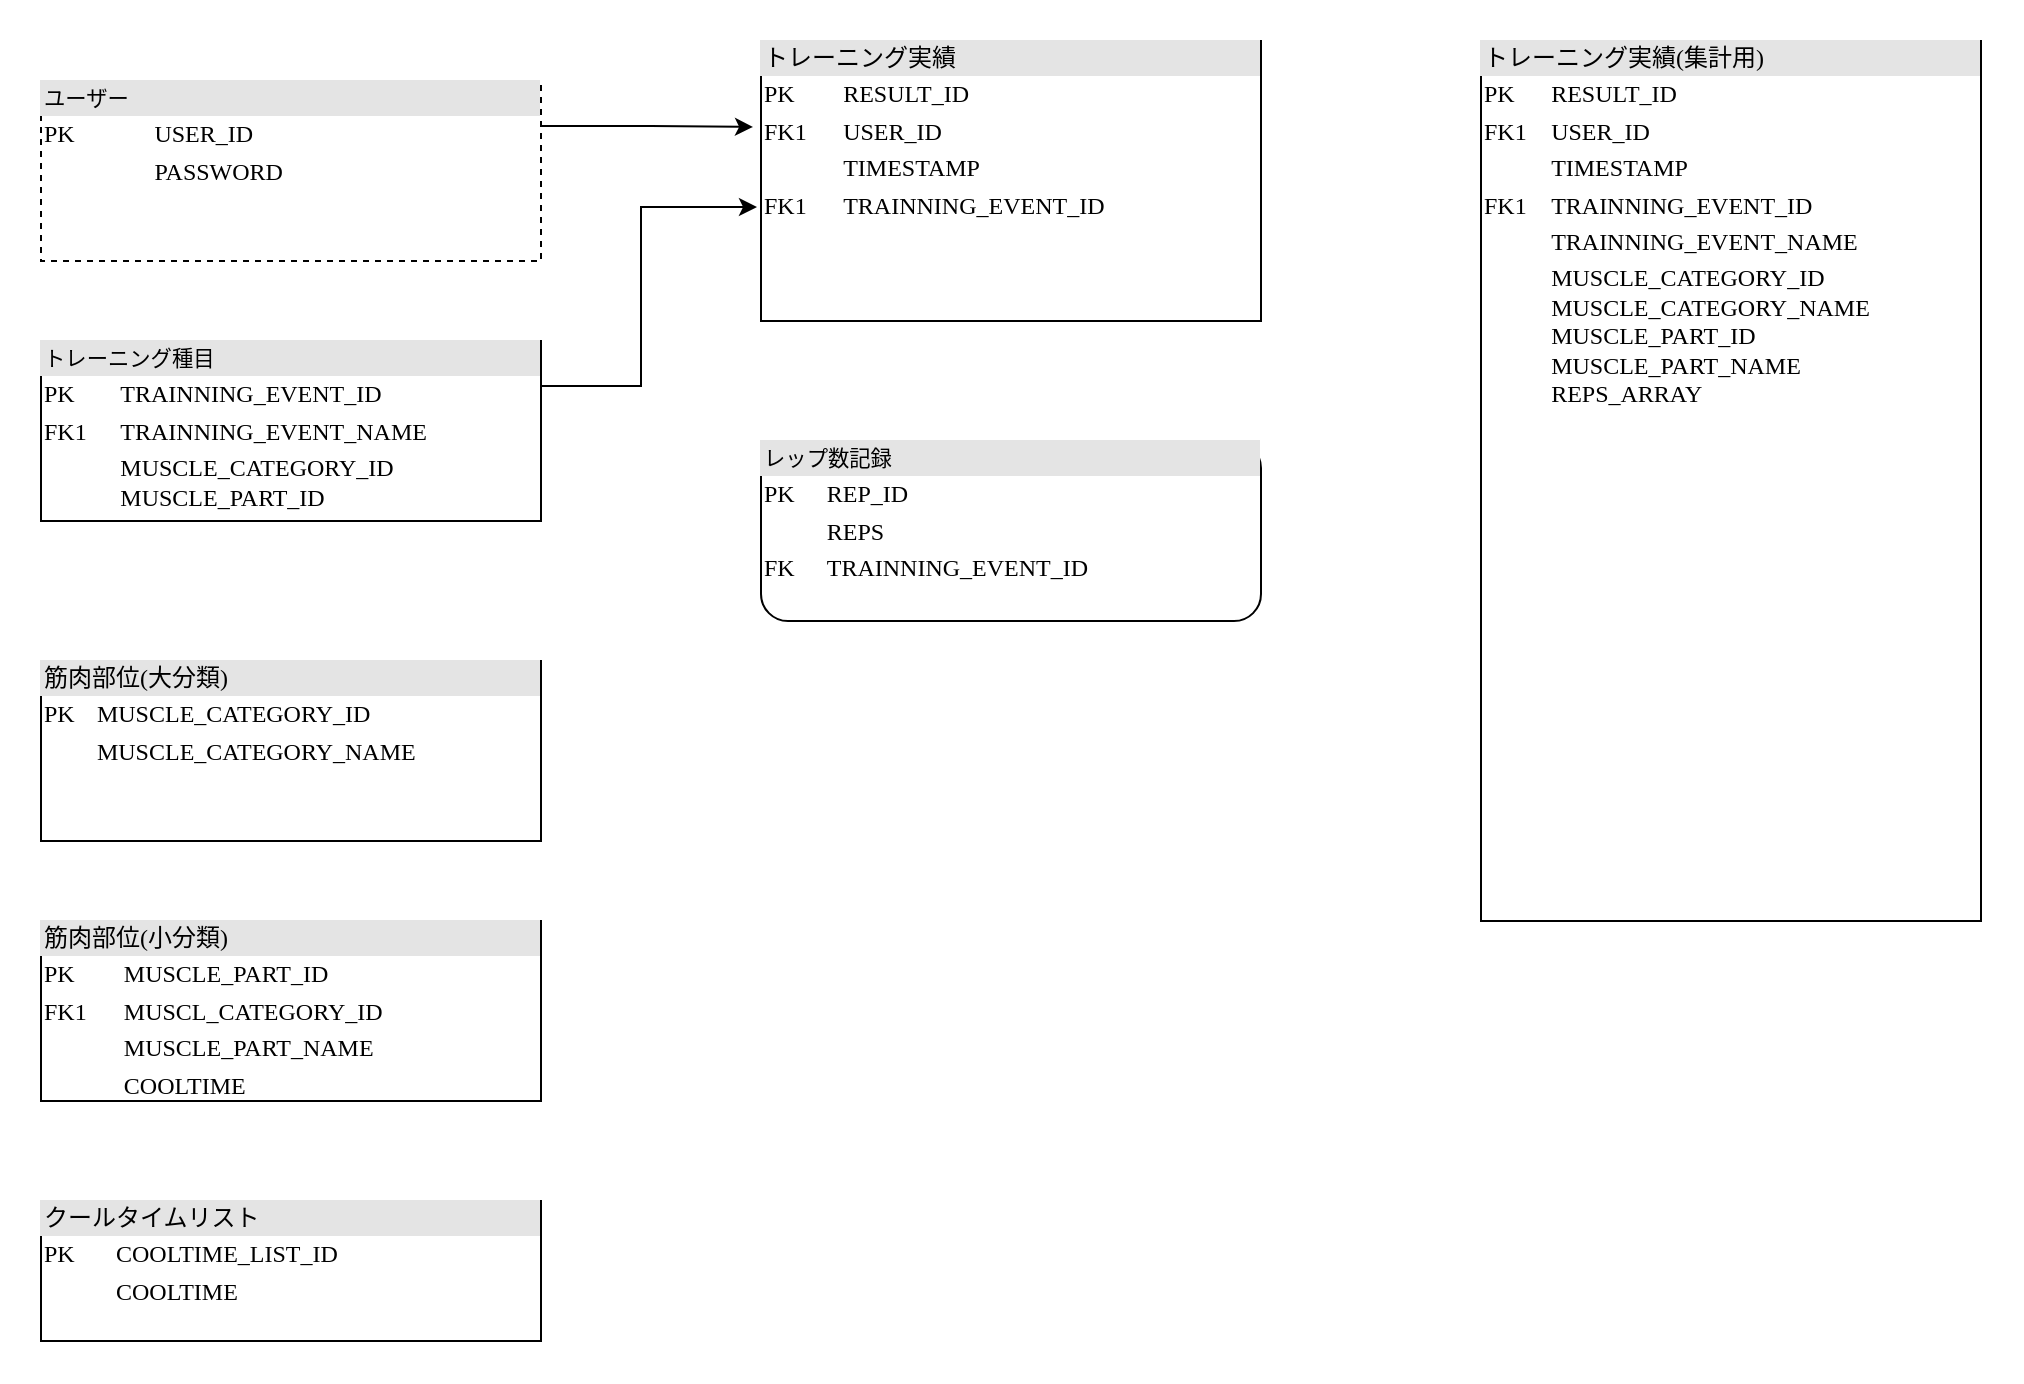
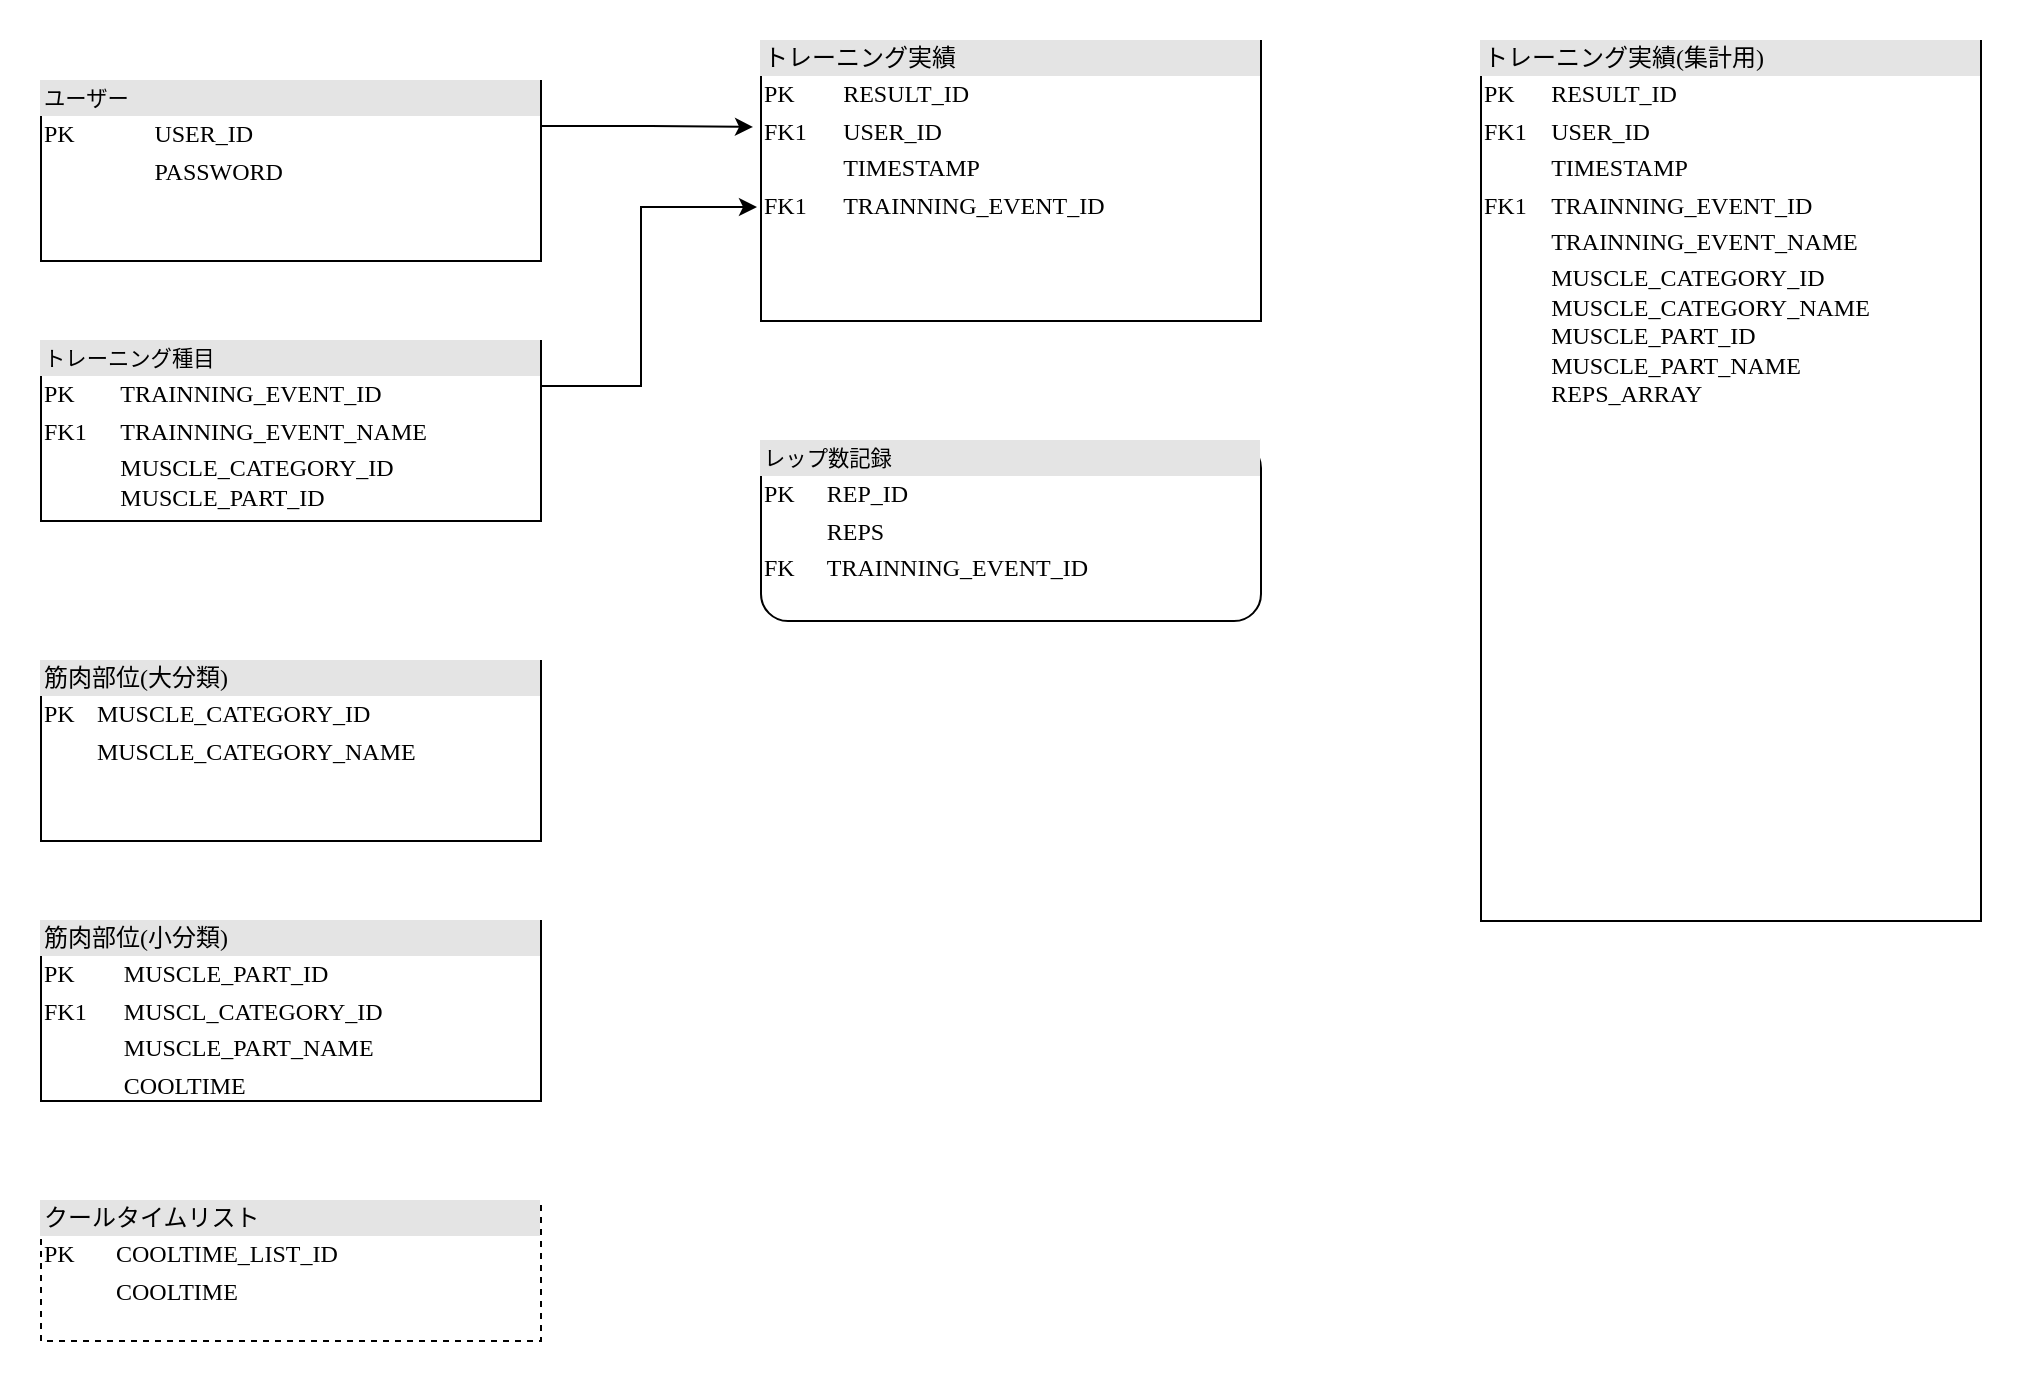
(291, 171) -> (291, 171)
(291, 1271) -> (291, 1271)
